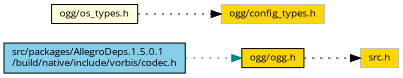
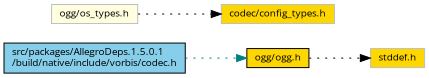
(95, 14) -> (95, 14)
(273, 14) -> (278, 14)
(380, 58) -> (398, 58)
